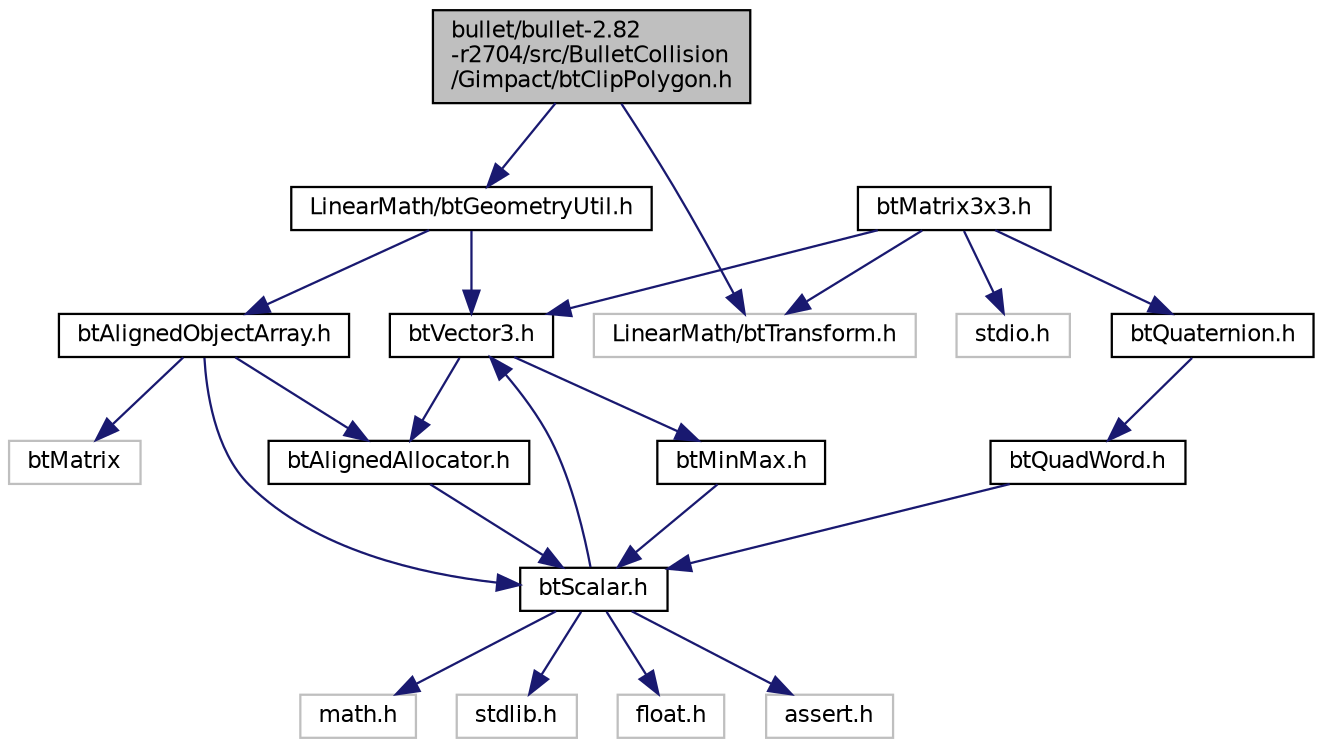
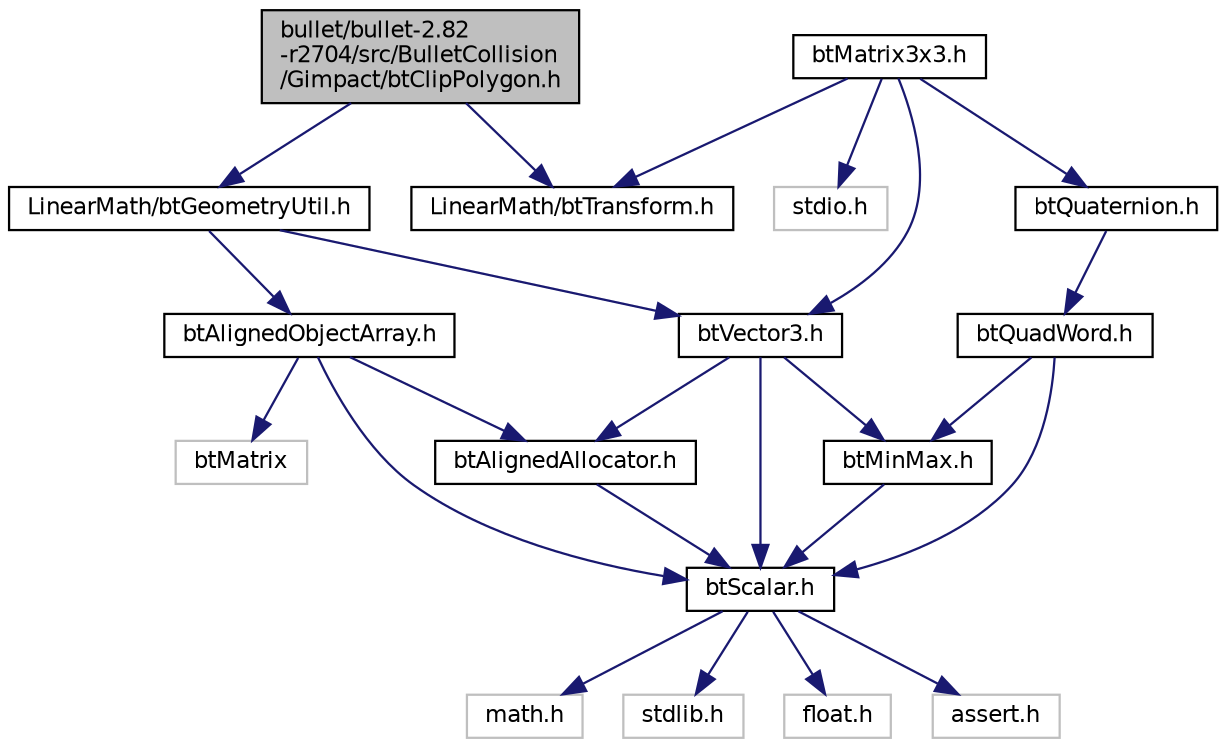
(755, 335) -> (572, 209)
none -> (991, 391)
(562, 465) -> (760, 451)
